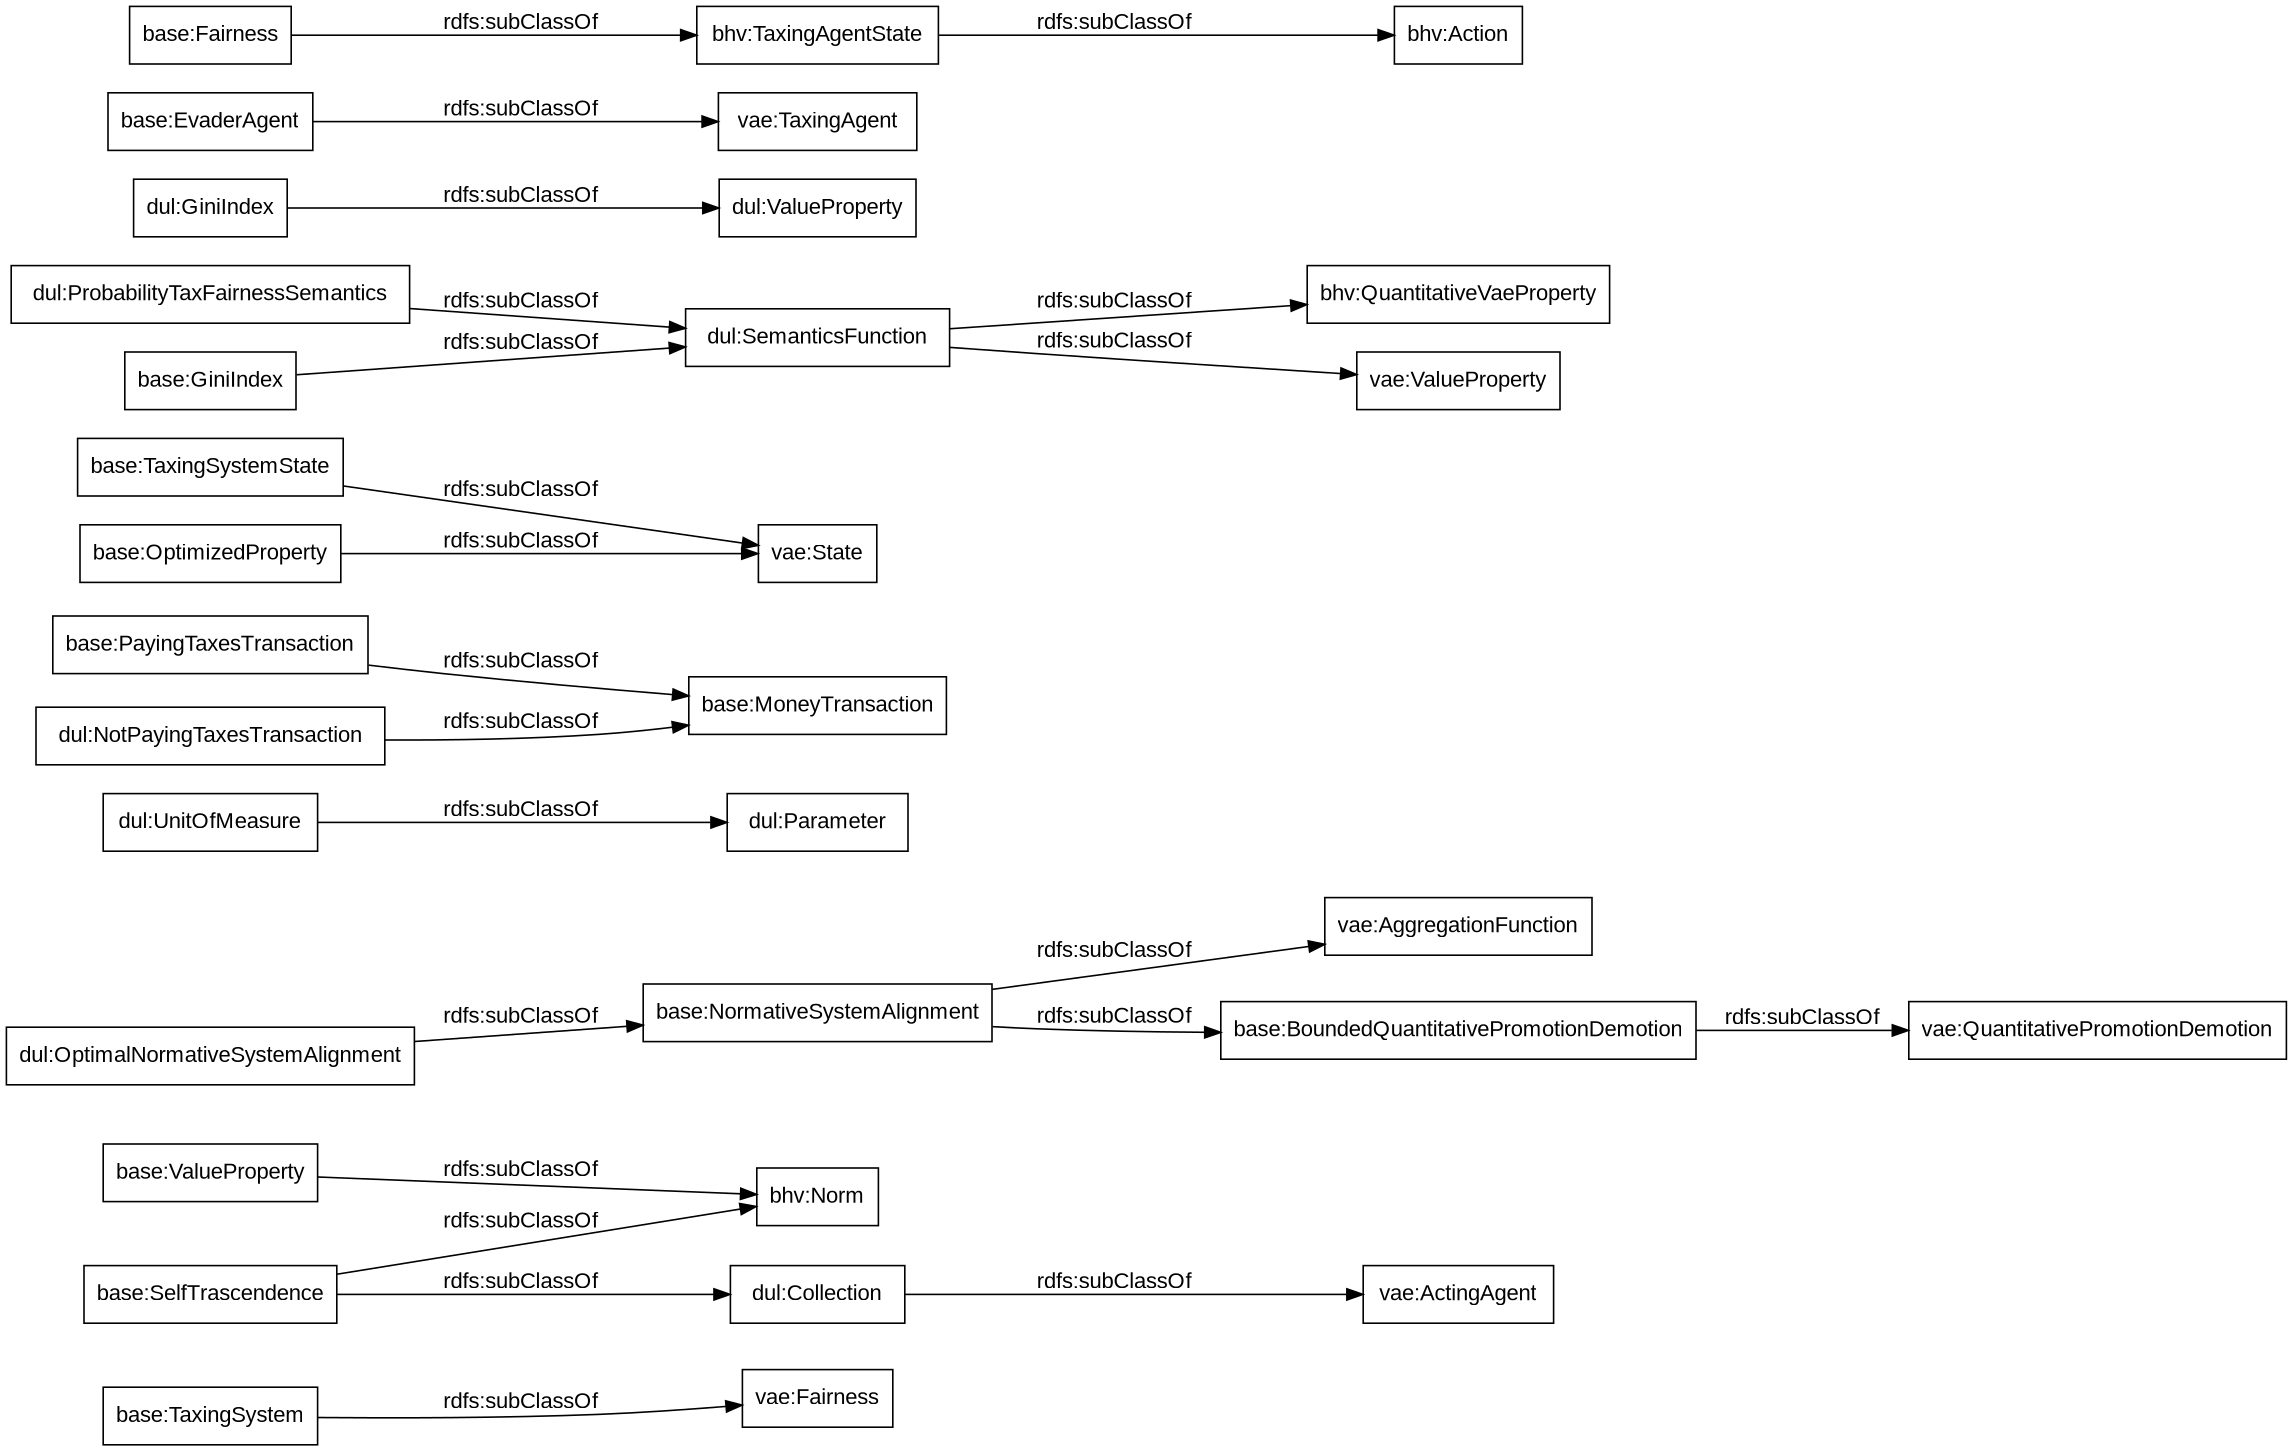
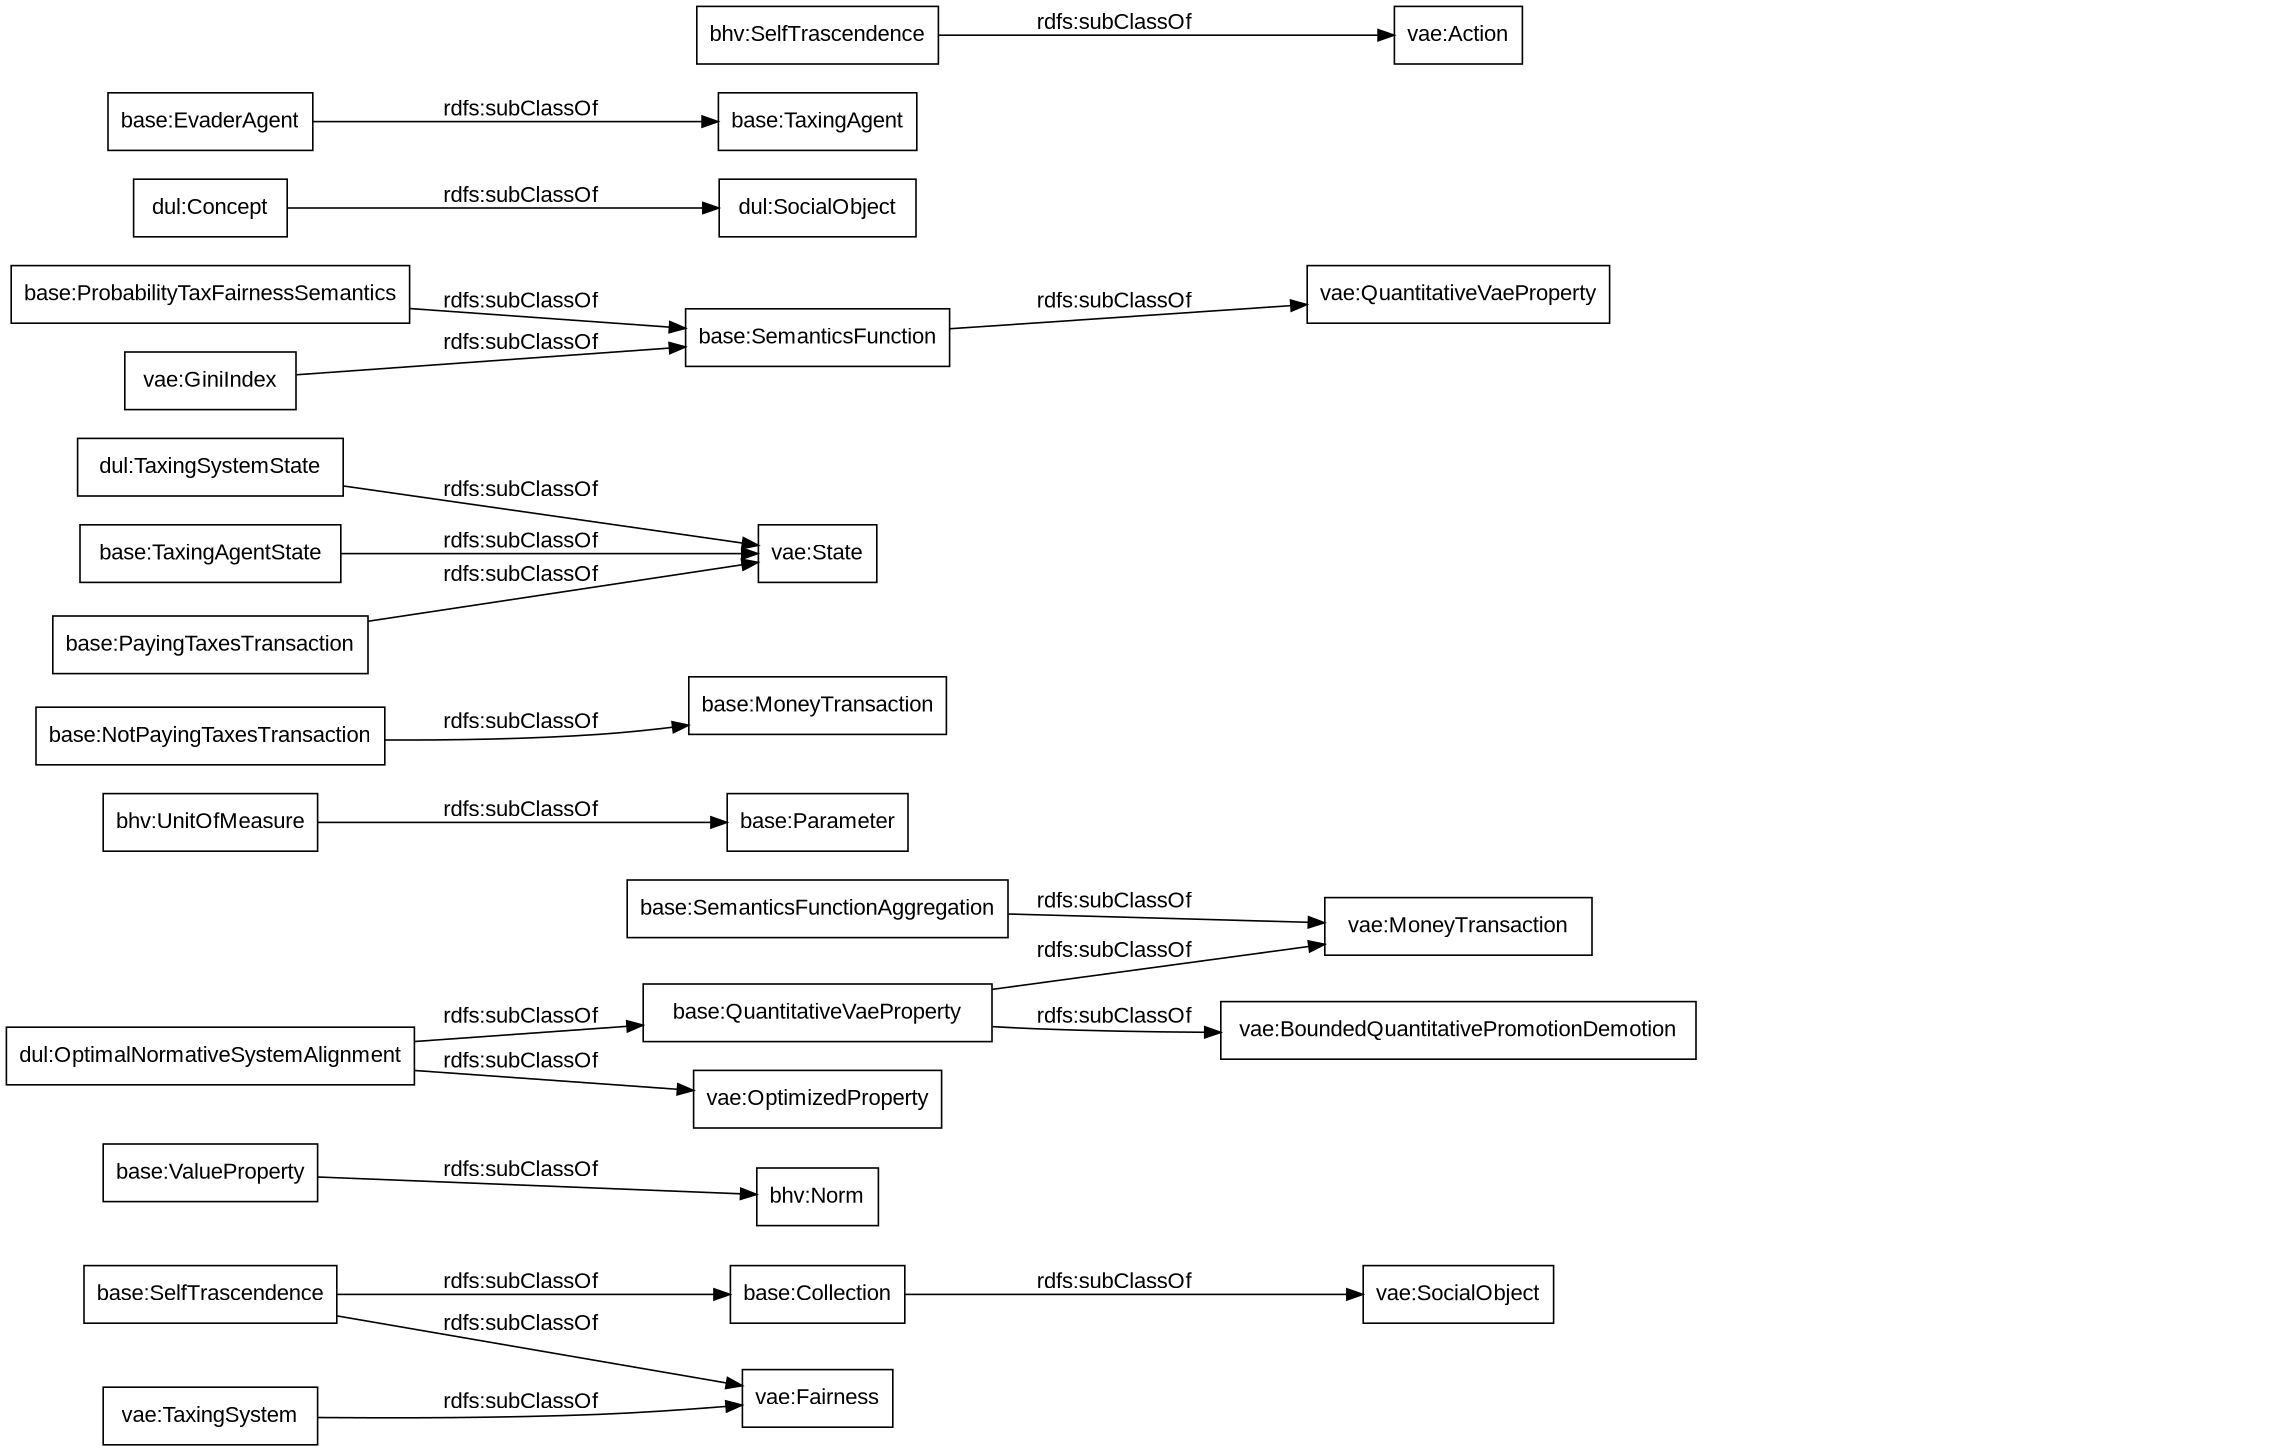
(210, 35) -> none
(818, 35) -> (818, 35)
(1458, 35) -> (1458, 35)
(818, 122) -> (818, 122)
(210, 208) -> (210, 208)
(818, 208) -> (818, 208)
(210, 294) -> (210, 294)
(1458, 294) -> (1458, 294)
(818, 338) -> (818, 338)
(210, 381) -> (210, 381)
(1458, 381) -> none
(210, 467) -> (210, 467)
(210, 554) -> (210, 554)
(520, 681) -> (555, 593)
(210, 736) -> (210, 736)
(210, 822) -> (210, 822)
(818, 822) -> (818, 822)
none -> (818, 909)
(1458, 926) -> (1458, 926)
(818, 1013) -> (818, 1013)
(1458, 1030) -> (1458, 1030)
(2098, 1030) -> none
none -> (818, 1099)
(539, 1242) -> (532, 1349)
(818, 1294) -> (818, 1294)
(1458, 1294) -> (1458, 1294)
(210, 1416) -> (210, 1416)
